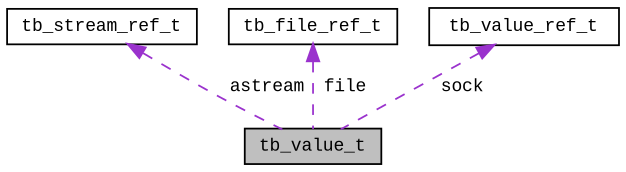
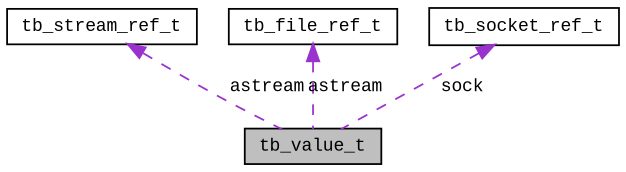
(524, 27) -> (524, 27)
(341, 87) -> (341, 87)
